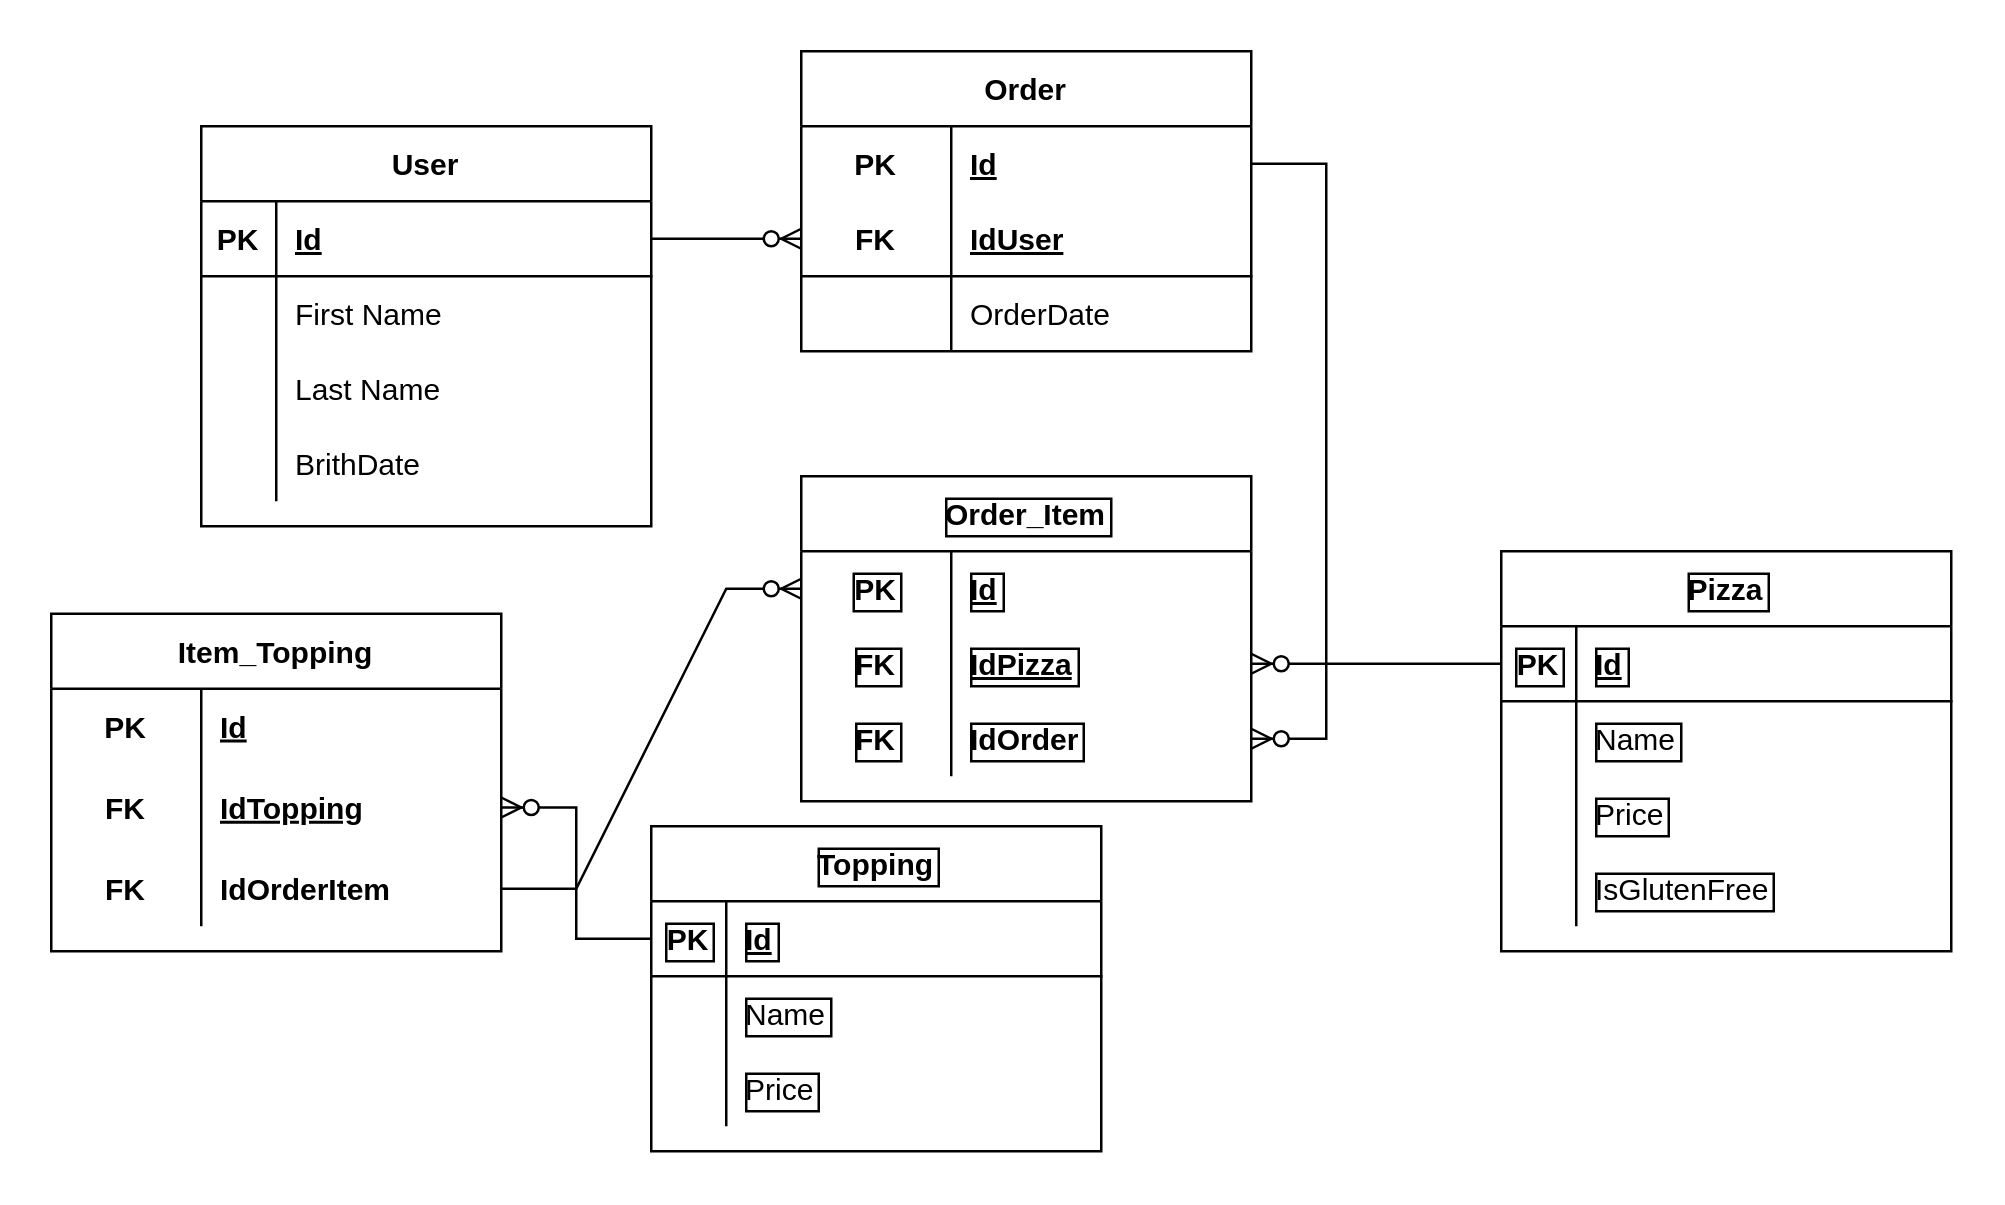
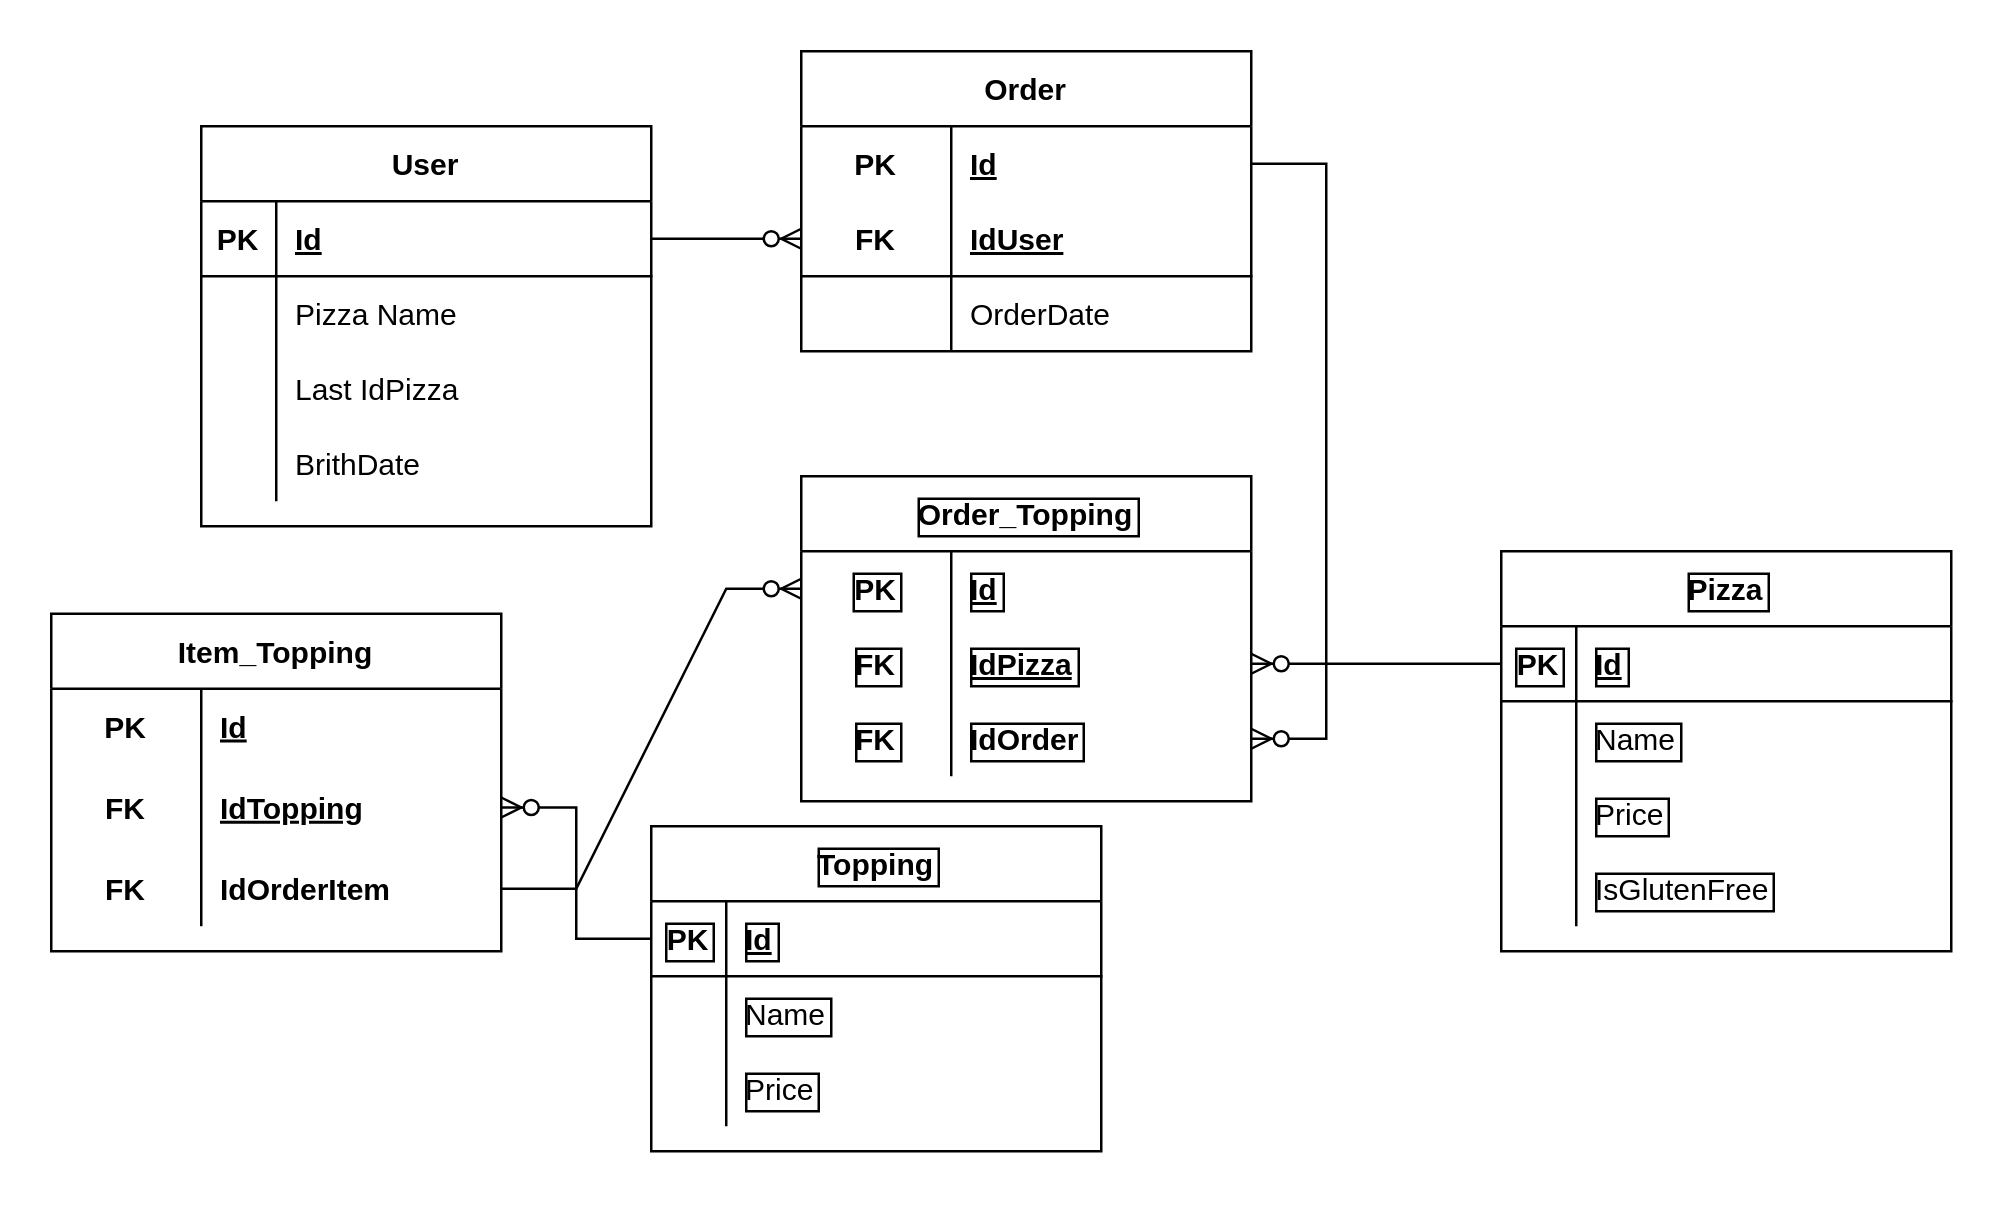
(371, 315) -> (371, 315)
(367, 390) -> (388, 390)
(1025, 515) -> (1025, 515)
